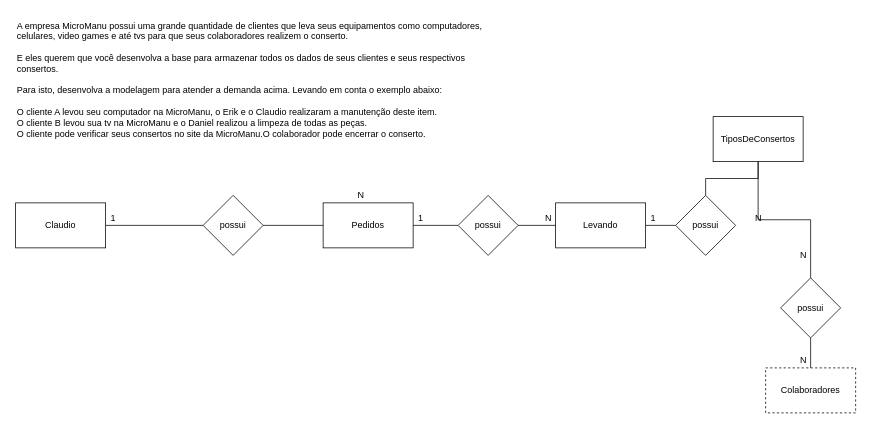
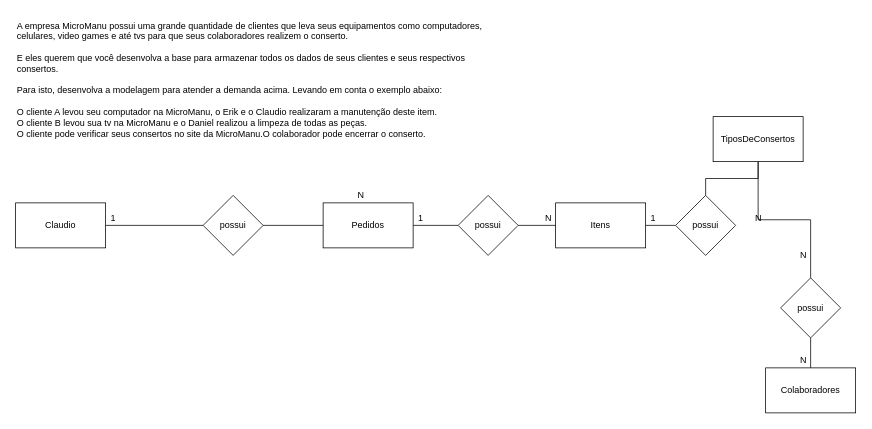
(600, 225) -> (600, 225)
(810, 390) -> (810, 390)
